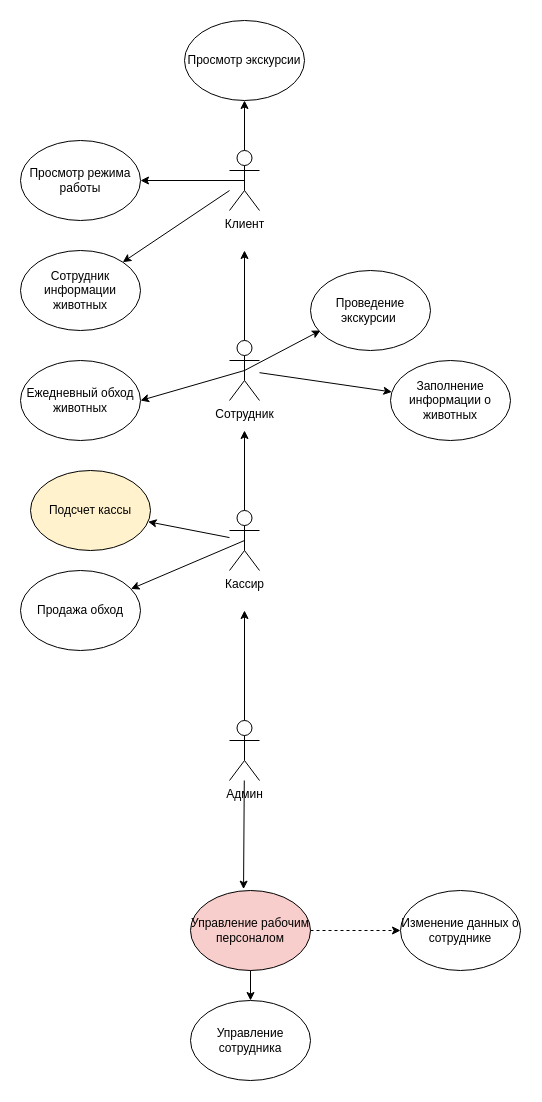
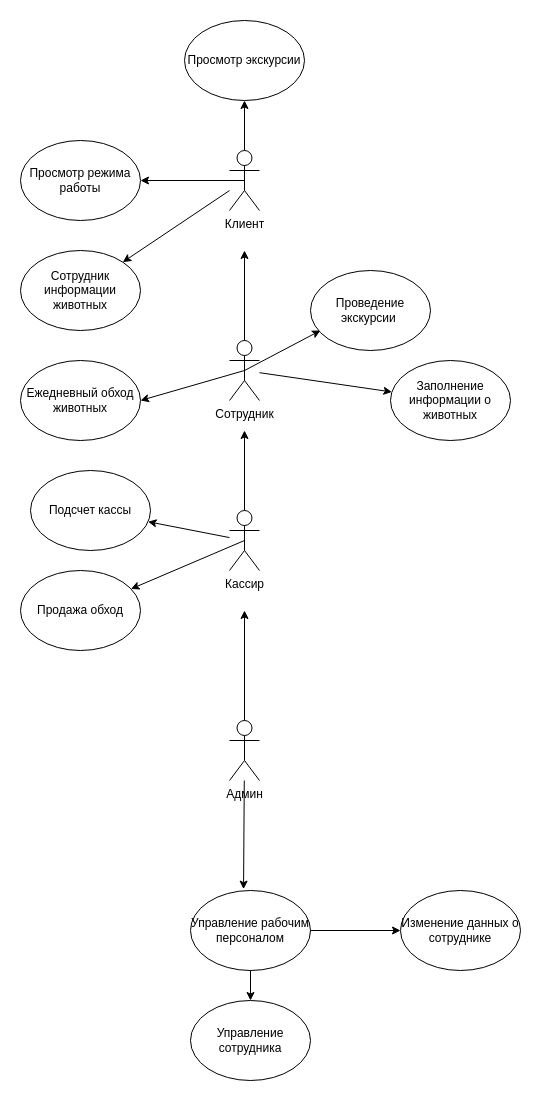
(91, 511) -> (91, 511)
(251, 931) -> (251, 931)
(353, 931) -> (353, 931)
